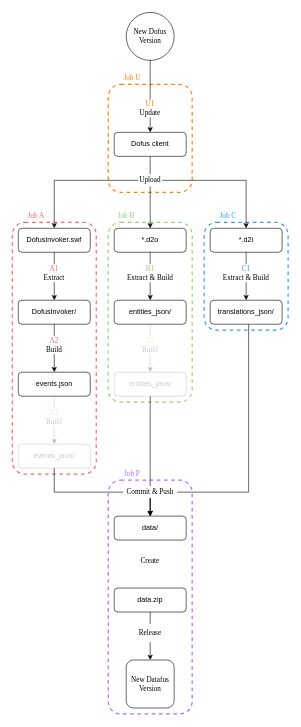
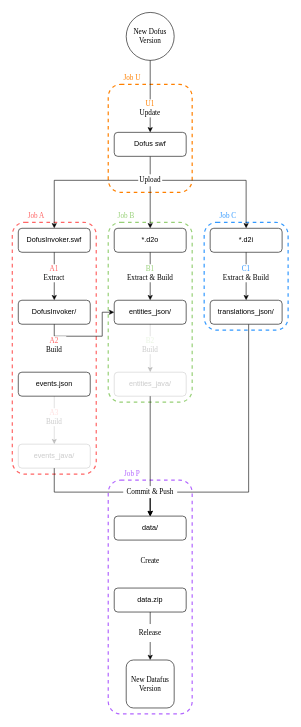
(150, 144) -> (150, 144)
(54, 366) -> (104, 312)
